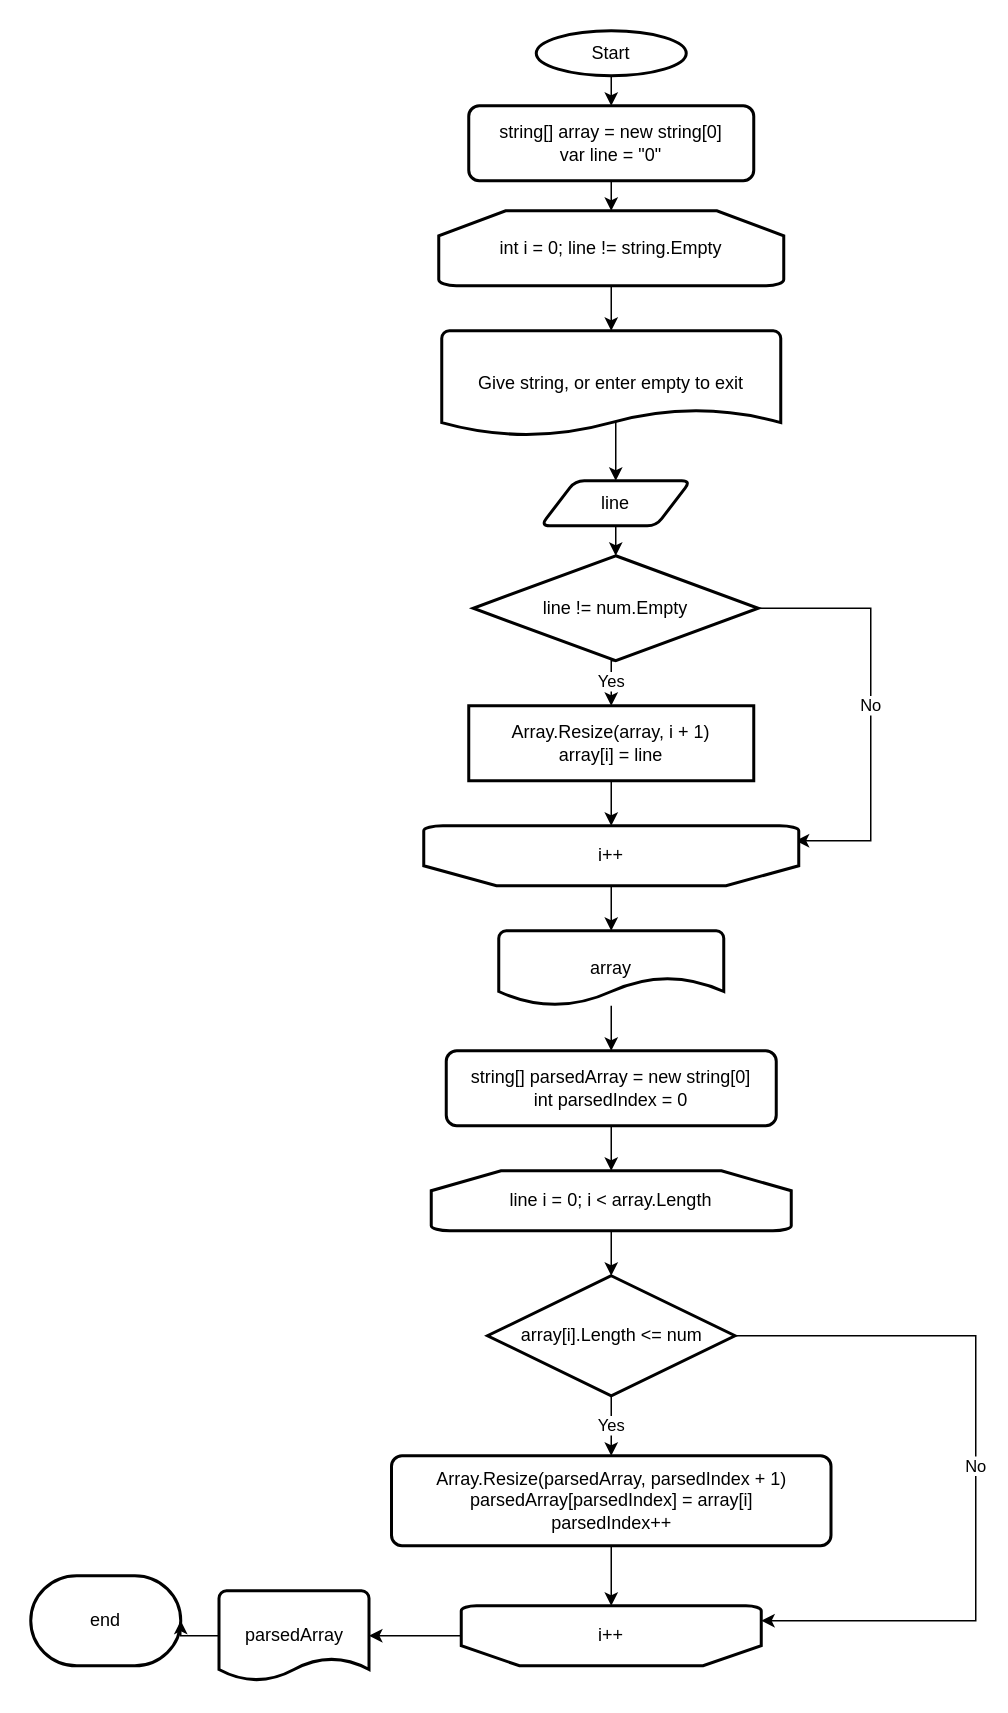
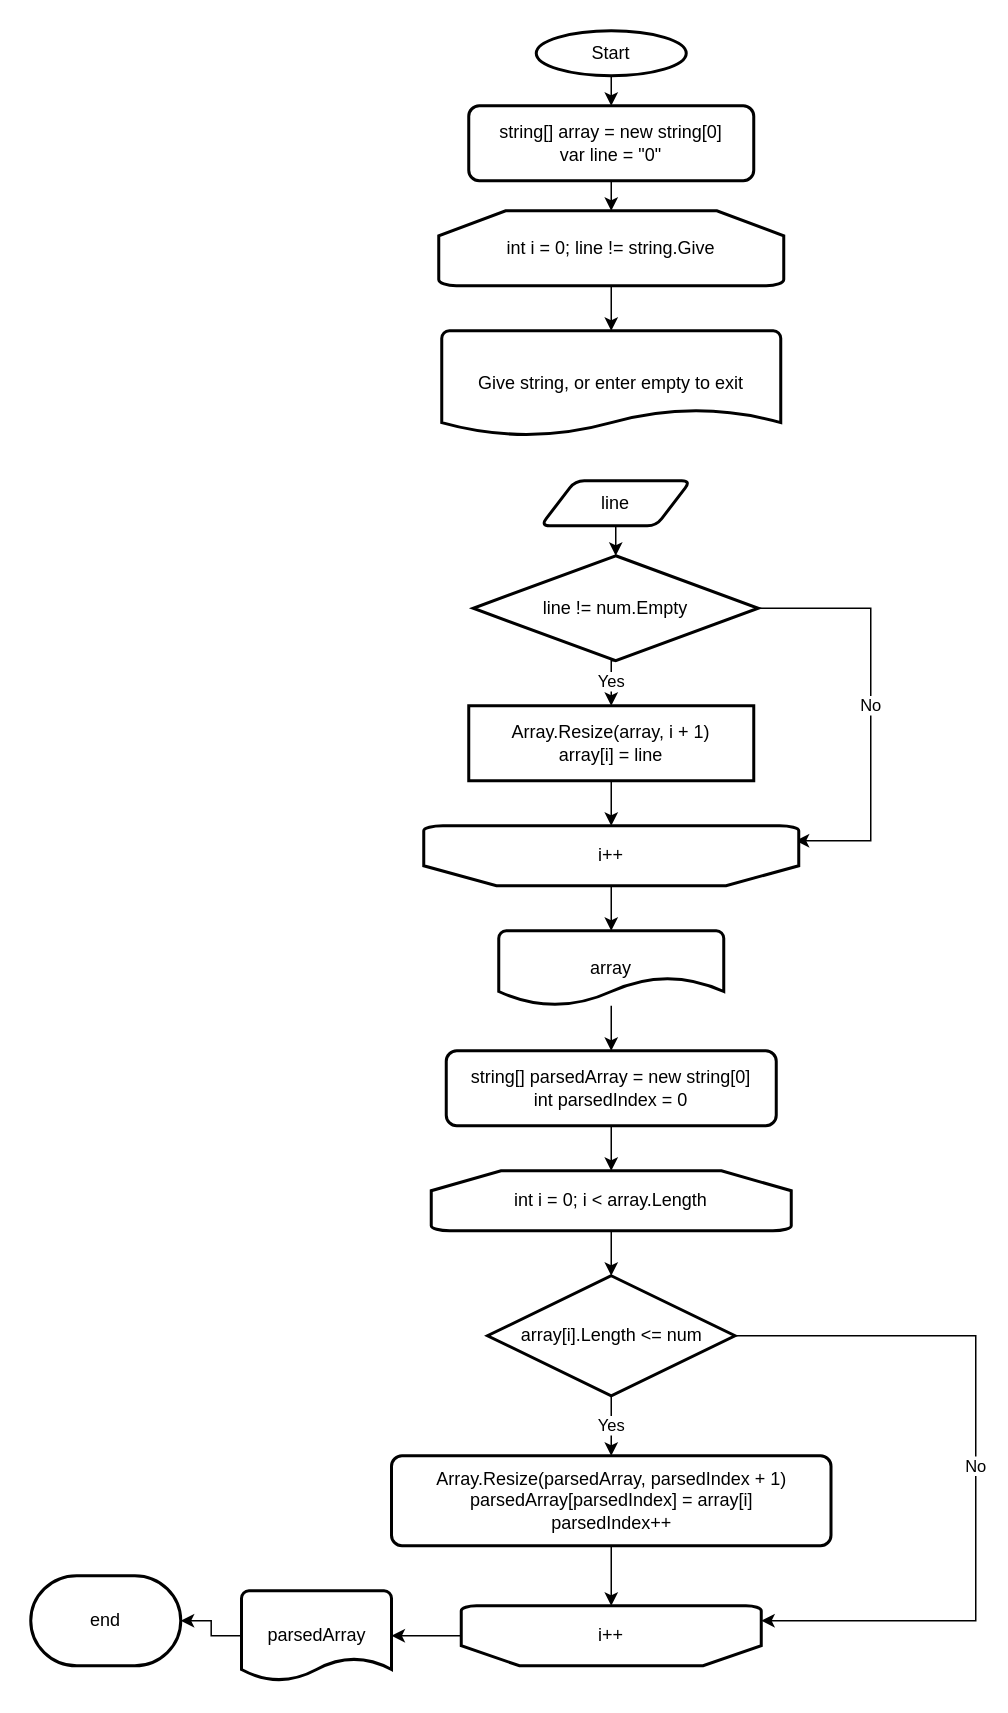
(611, 248) -> (611, 248)
(616, 446) -> none
(611, 1201) -> (611, 1201)
(294, 1636) -> (317, 1636)
